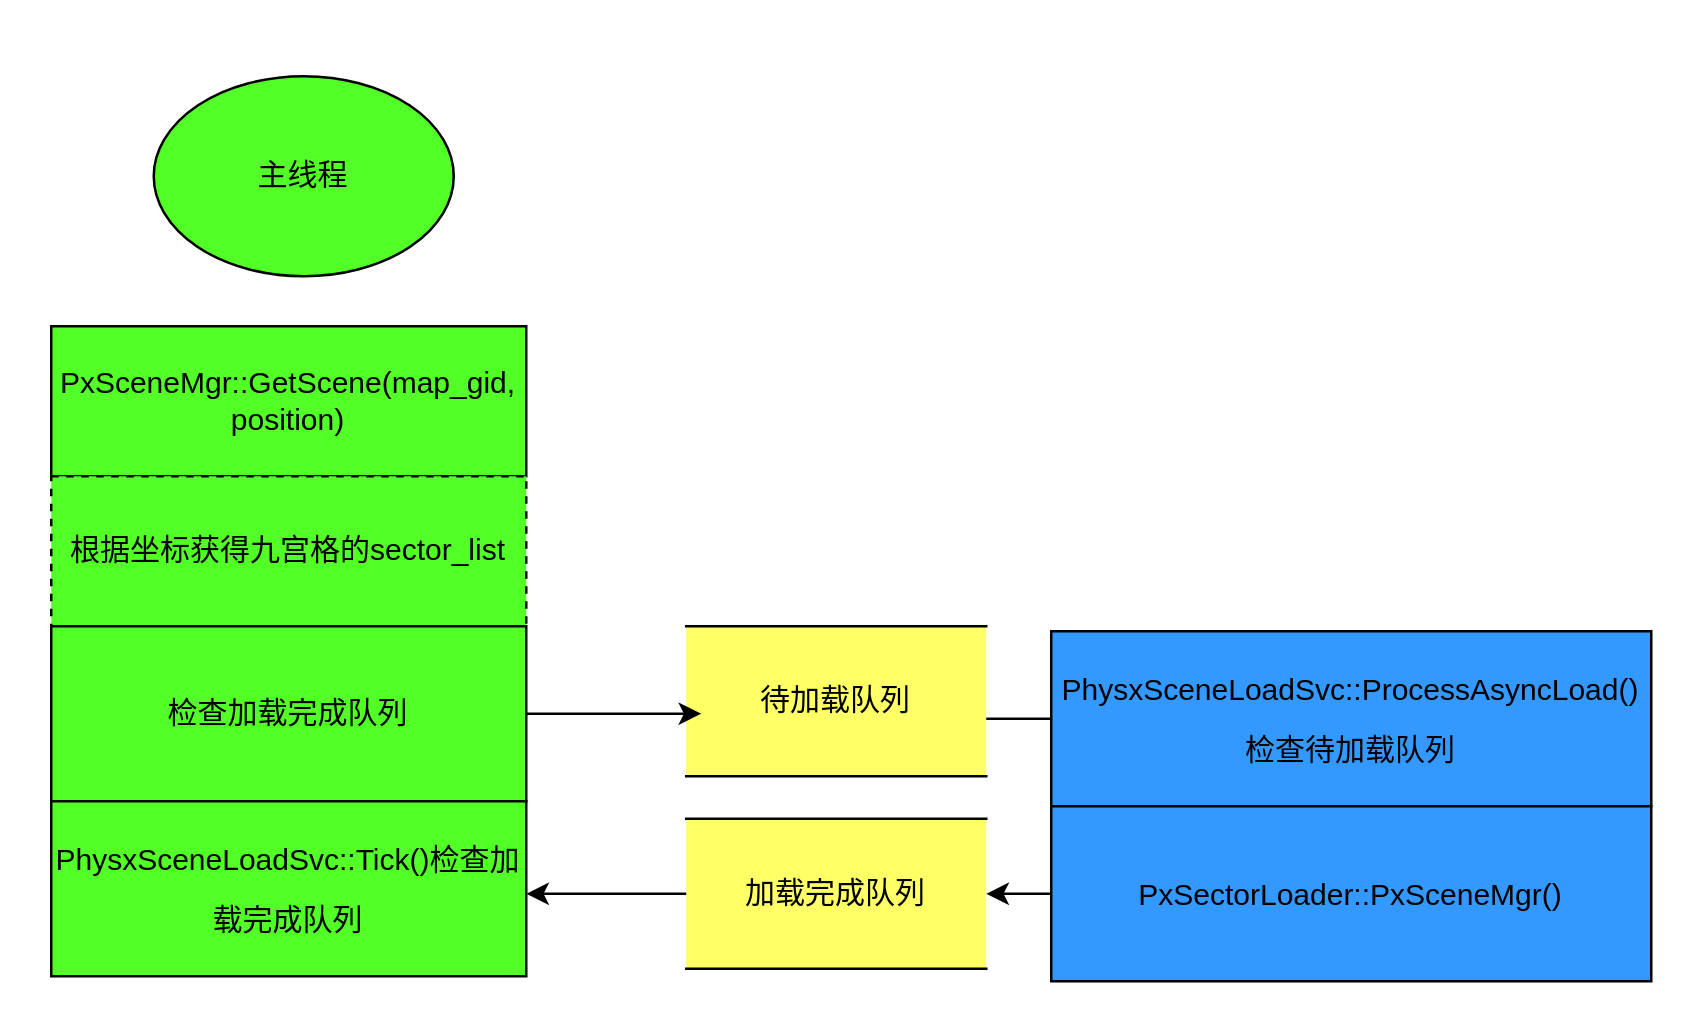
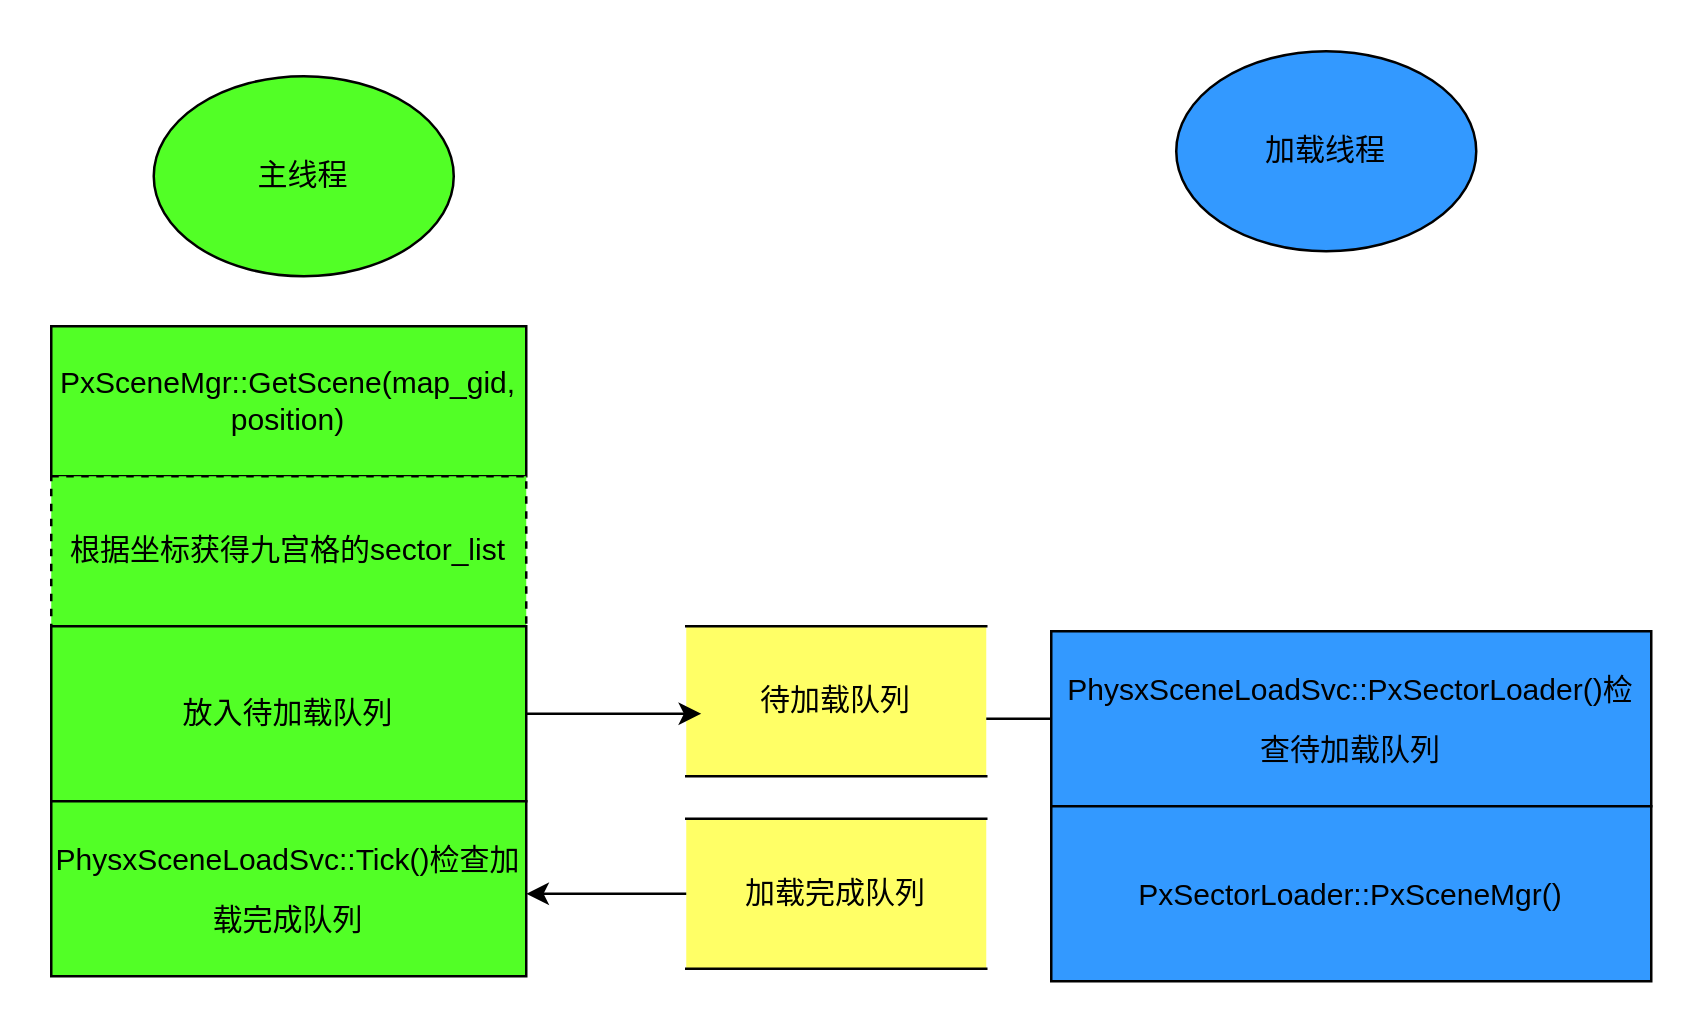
none -> (1326, 151)
(289, 714) -> (289, 714)
(1351, 719) -> (1351, 719)
(1027, 894) -> none
